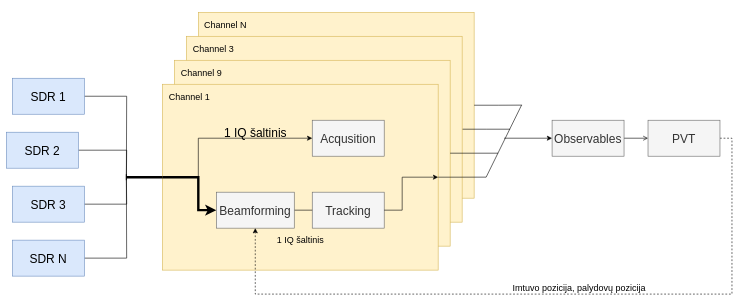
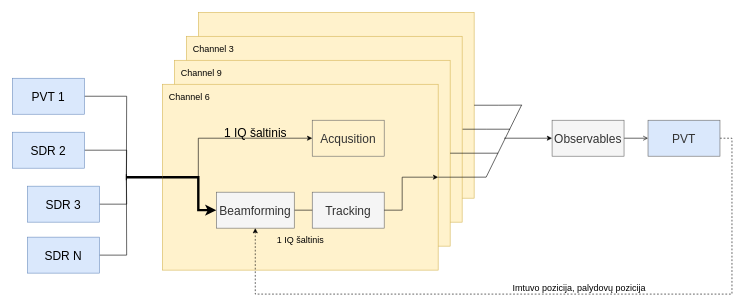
(225, 24) -> none
(48, 96) -> (48, 96)
(190, 96) -> (190, 96)
(348, 138) -> (348, 138)
(684, 138) -> (684, 138)
(42, 150) -> (48, 150)
(48, 204) -> (63, 204)
(48, 258) -> (63, 255)
